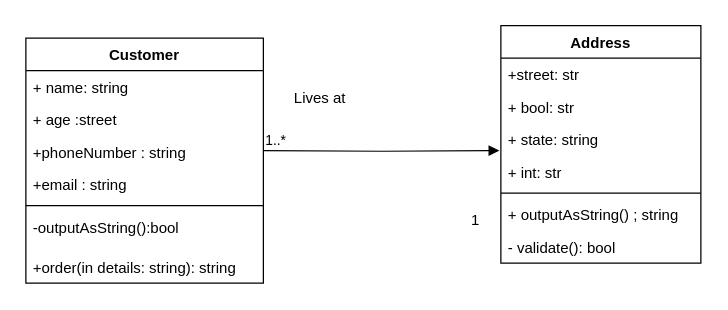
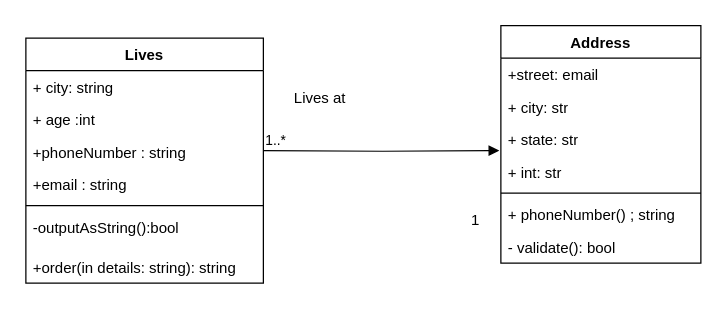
(144, 56) -> (144, 56)
(555, 76) -> (559, 76)
(84, 88) -> (82, 88)
(547, 108) -> (547, 108)
(82, 121) -> (67, 121)
(563, 141) -> (553, 141)
(602, 225) -> (599, 216)
